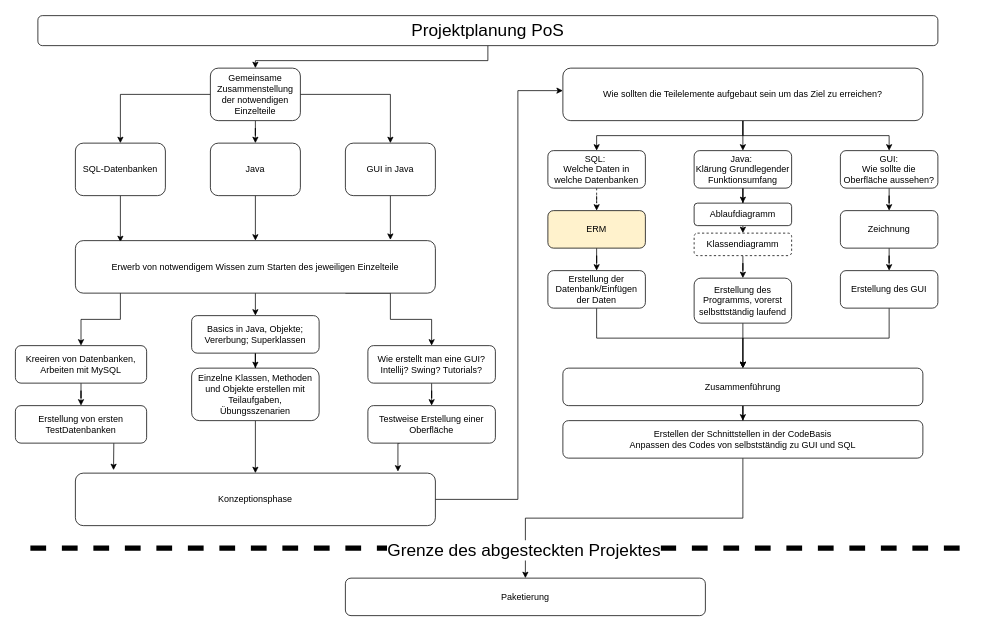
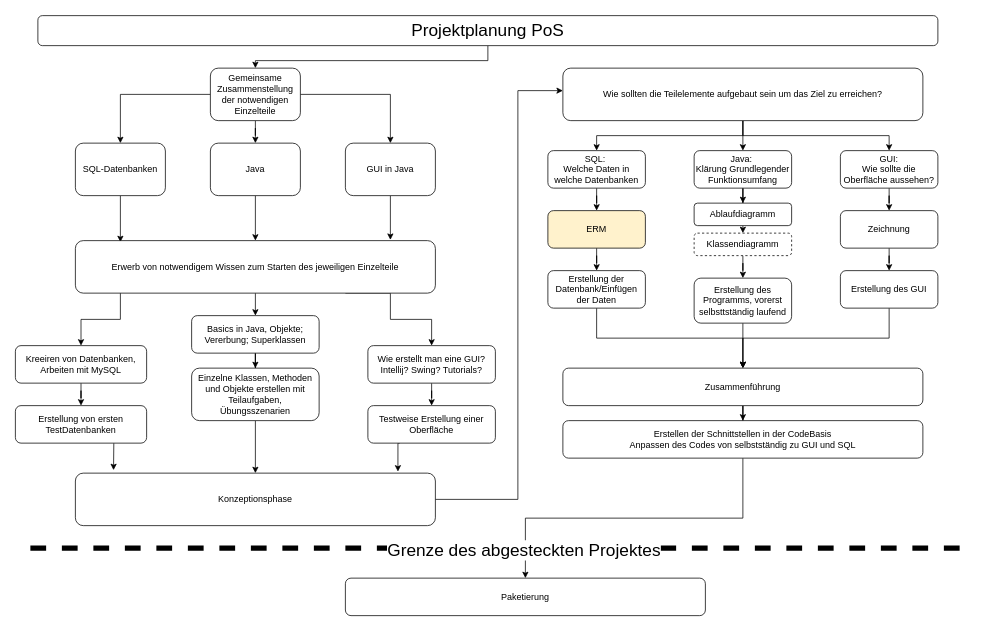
(597, 202) -> (597, 202)
